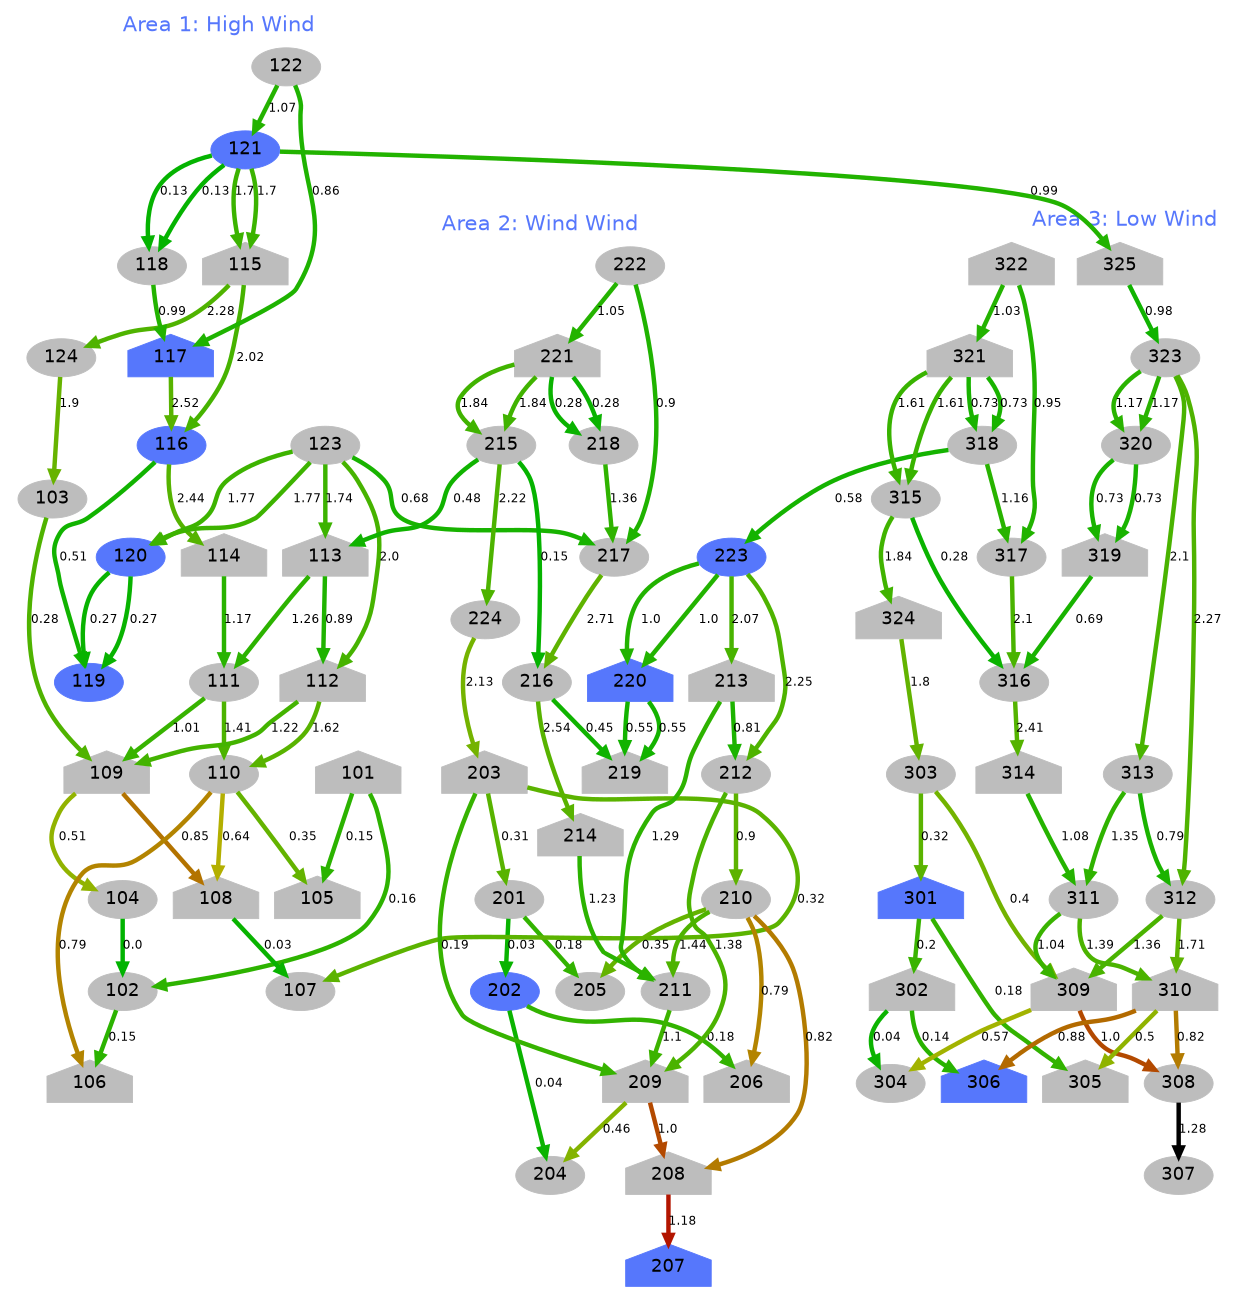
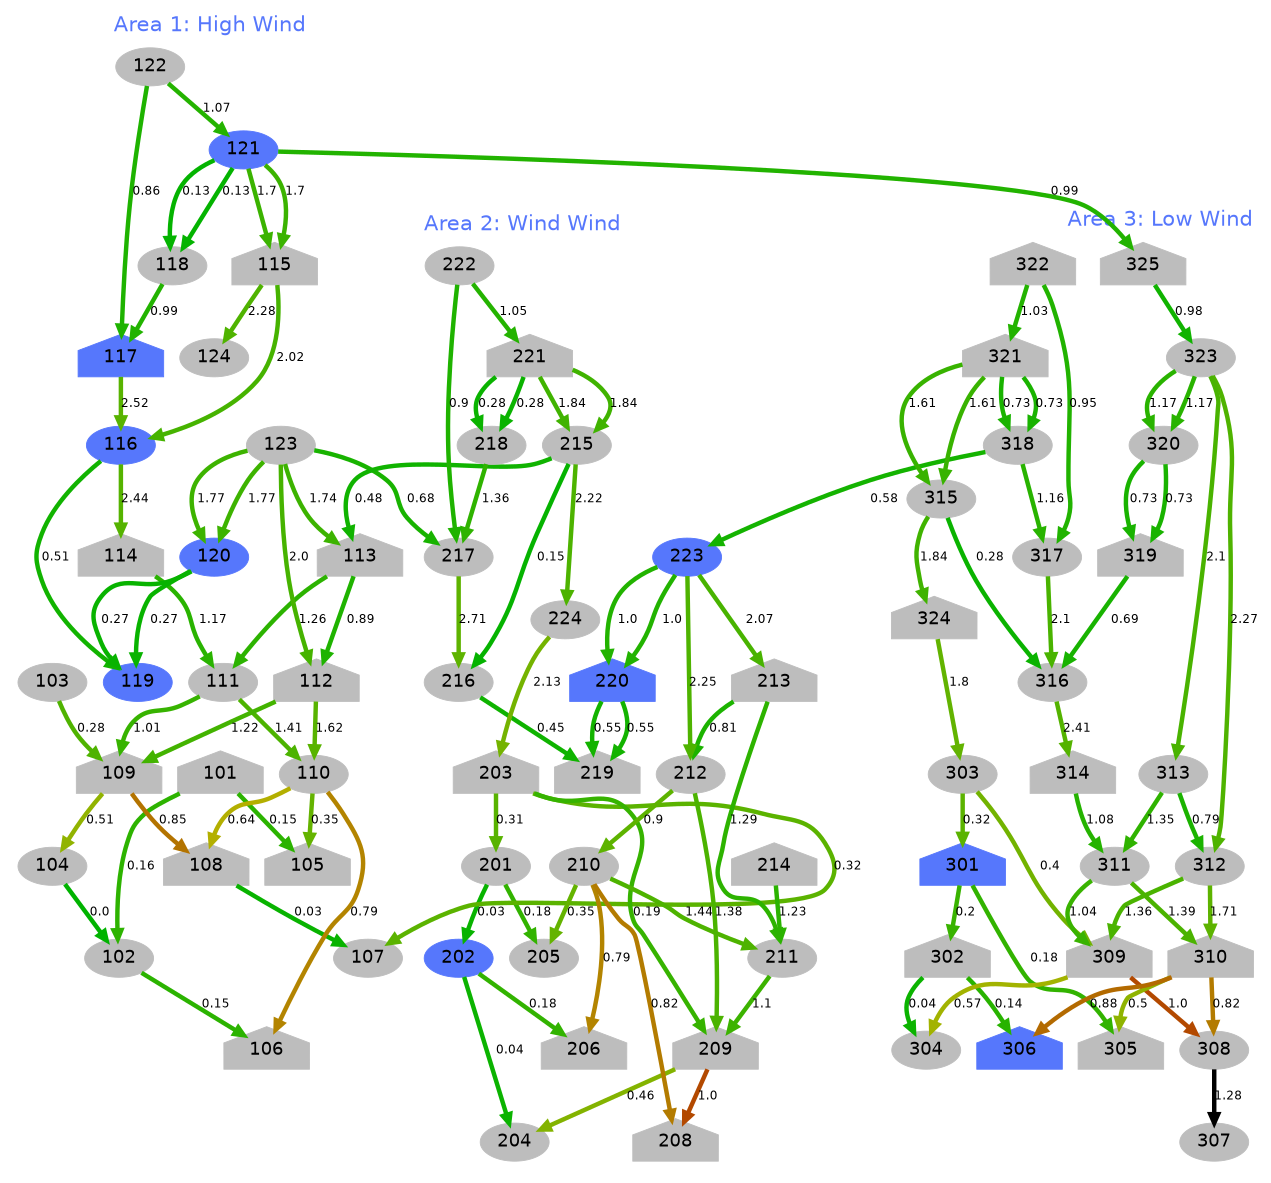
(57, 424) -> none
(549, 756) -> none
(668, 1267) -> none
